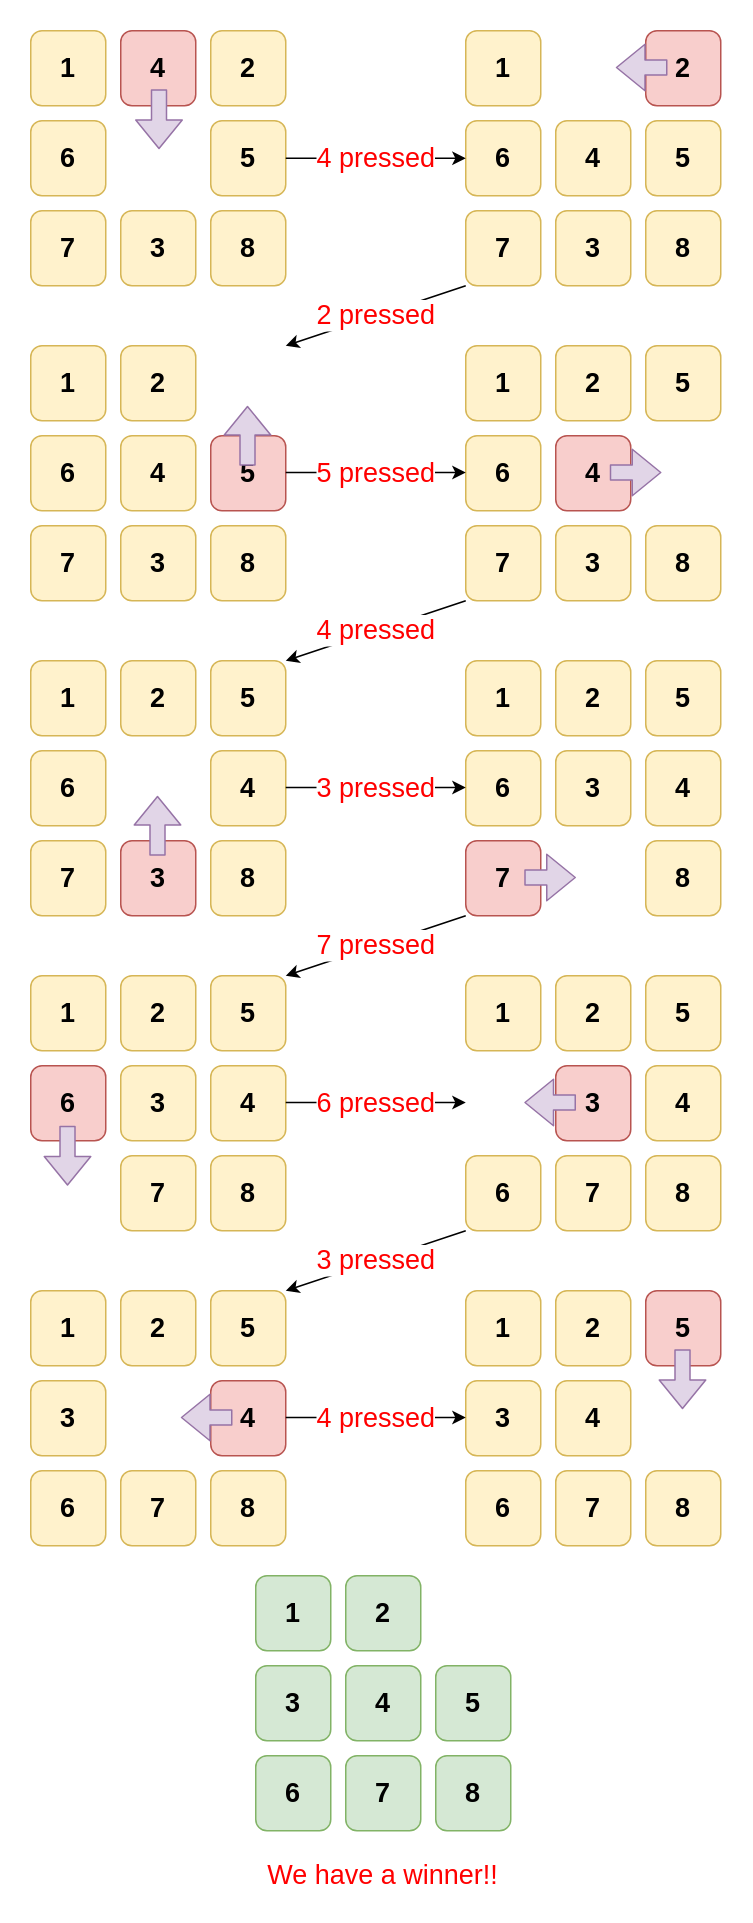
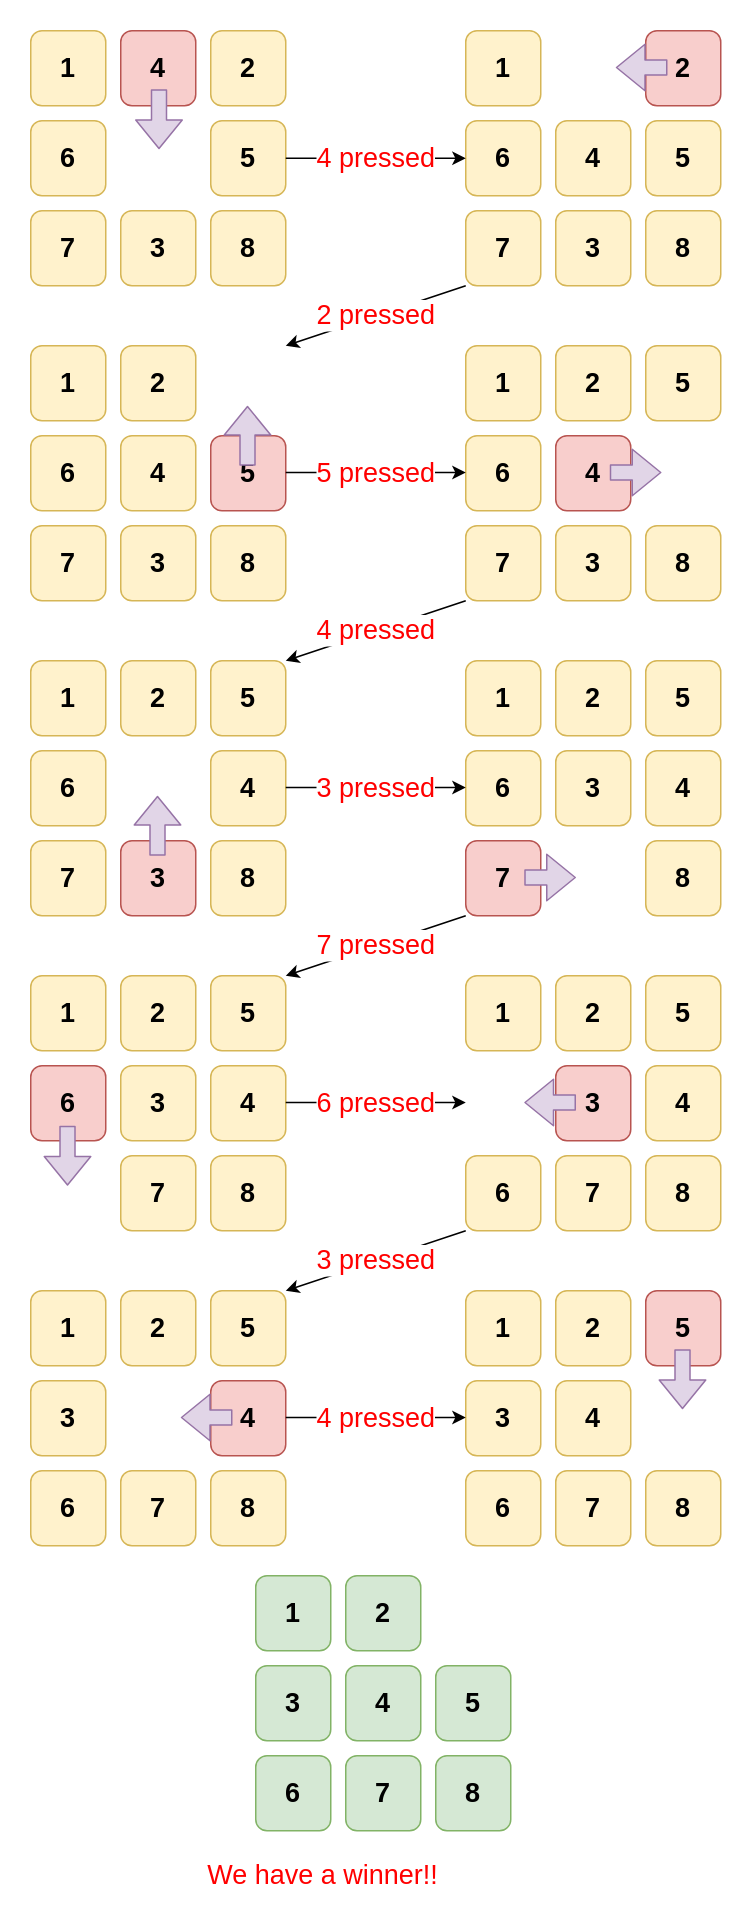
(383, 1876) -> (323, 1876)
